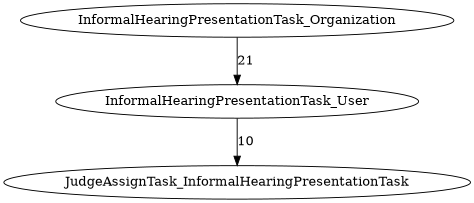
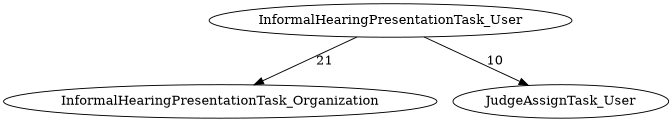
(237, 56) -> (310, 59)
(237, 182) -> (561, 101)
